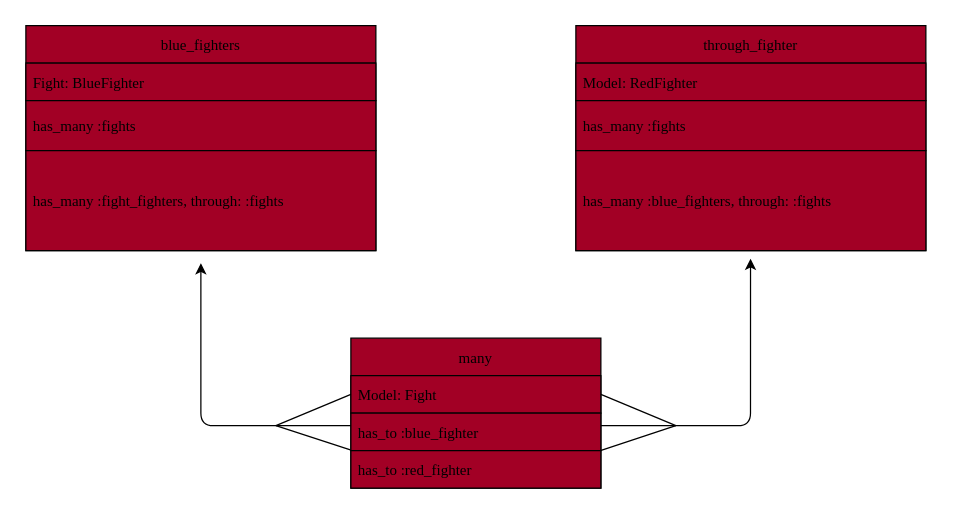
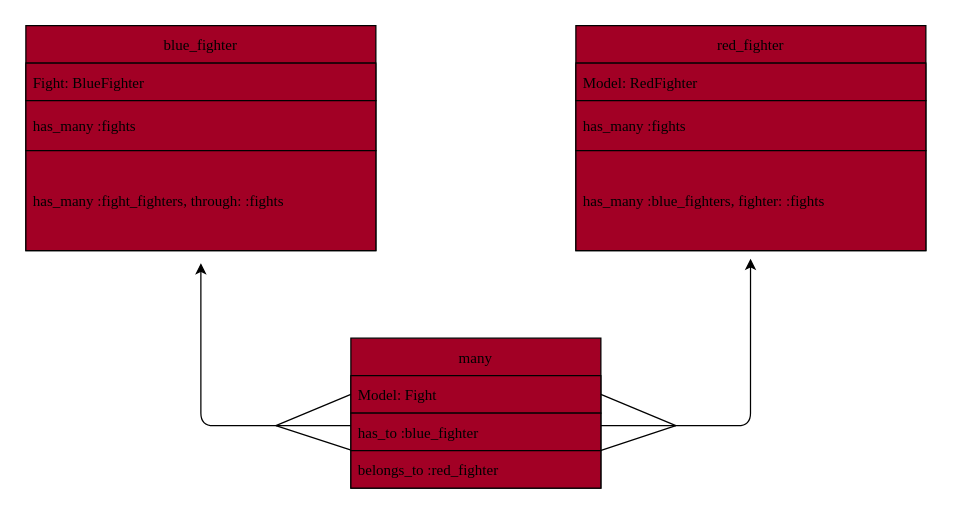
(200, 45) -> (200, 45)
(750, 45) -> (750, 45)
(735, 201) -> (733, 201)
(431, 470) -> (446, 470)
